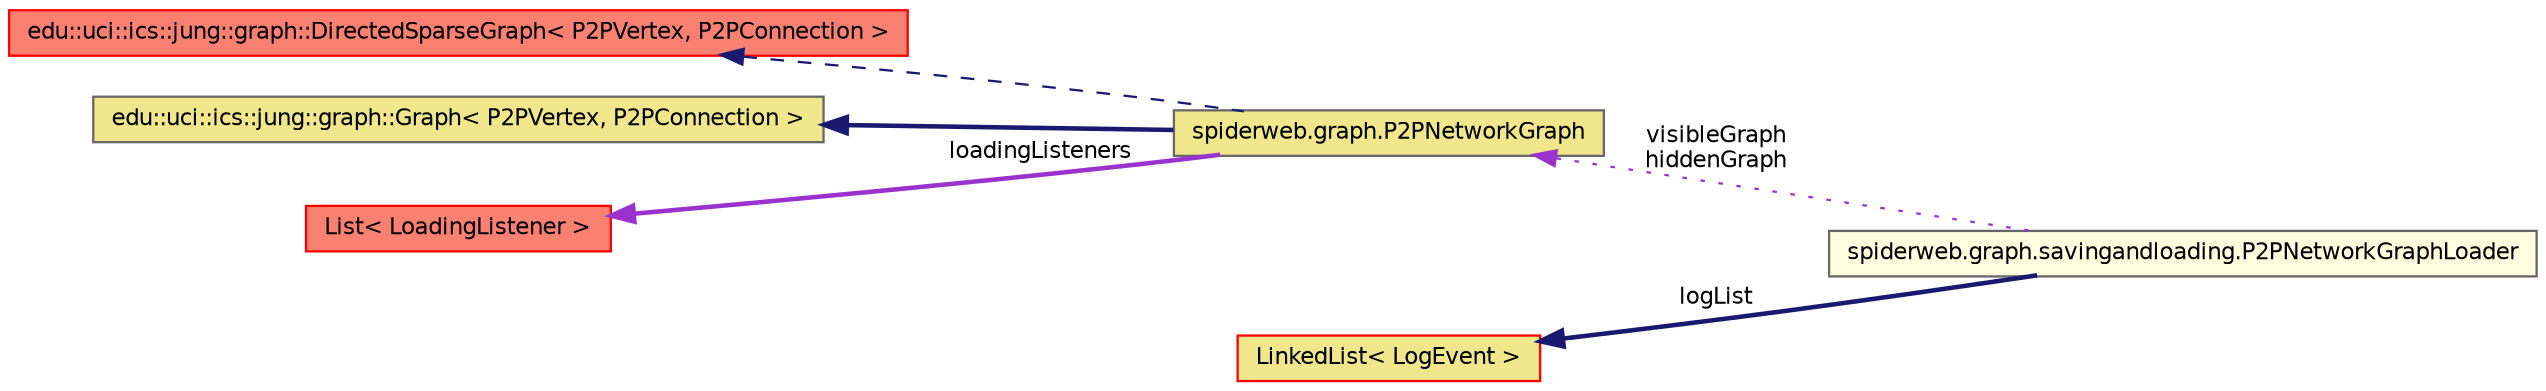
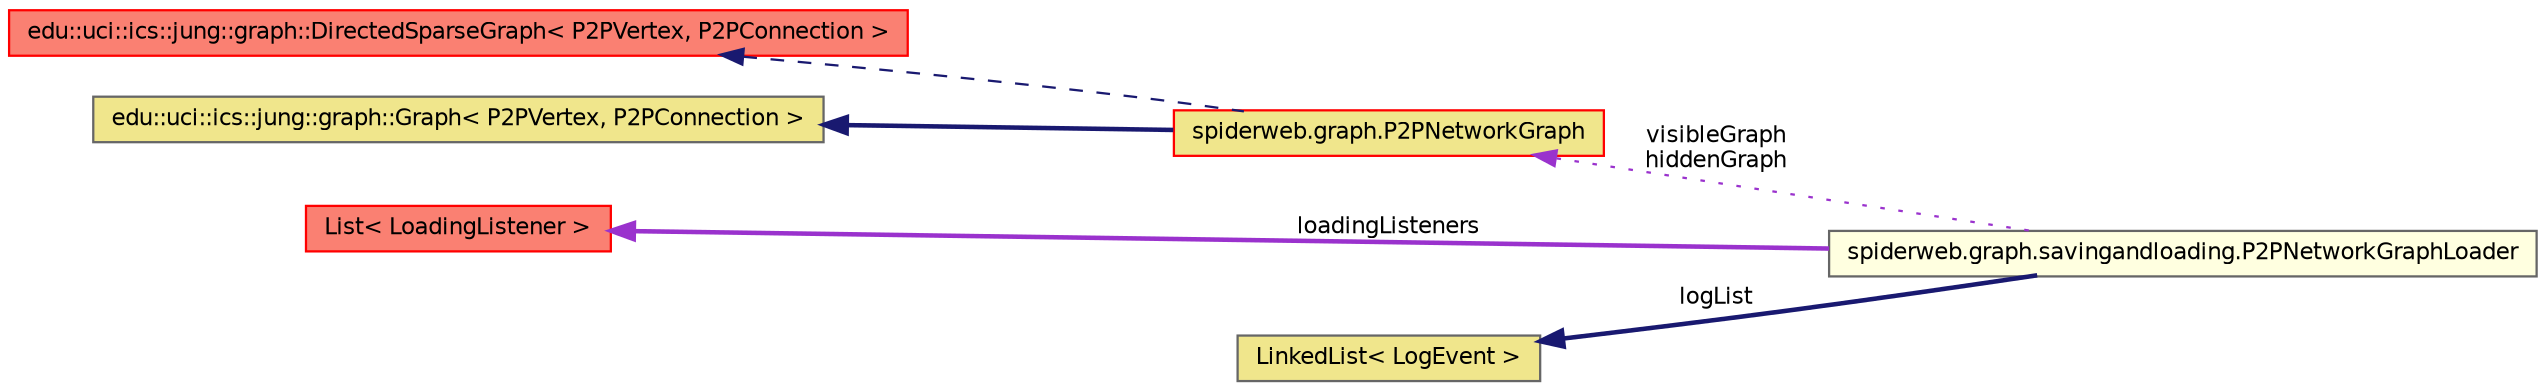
(1389, 133) -> (1389, 133)
(927, 186) -> (1231, 240)
(1389, 358) -> (1389, 358)
